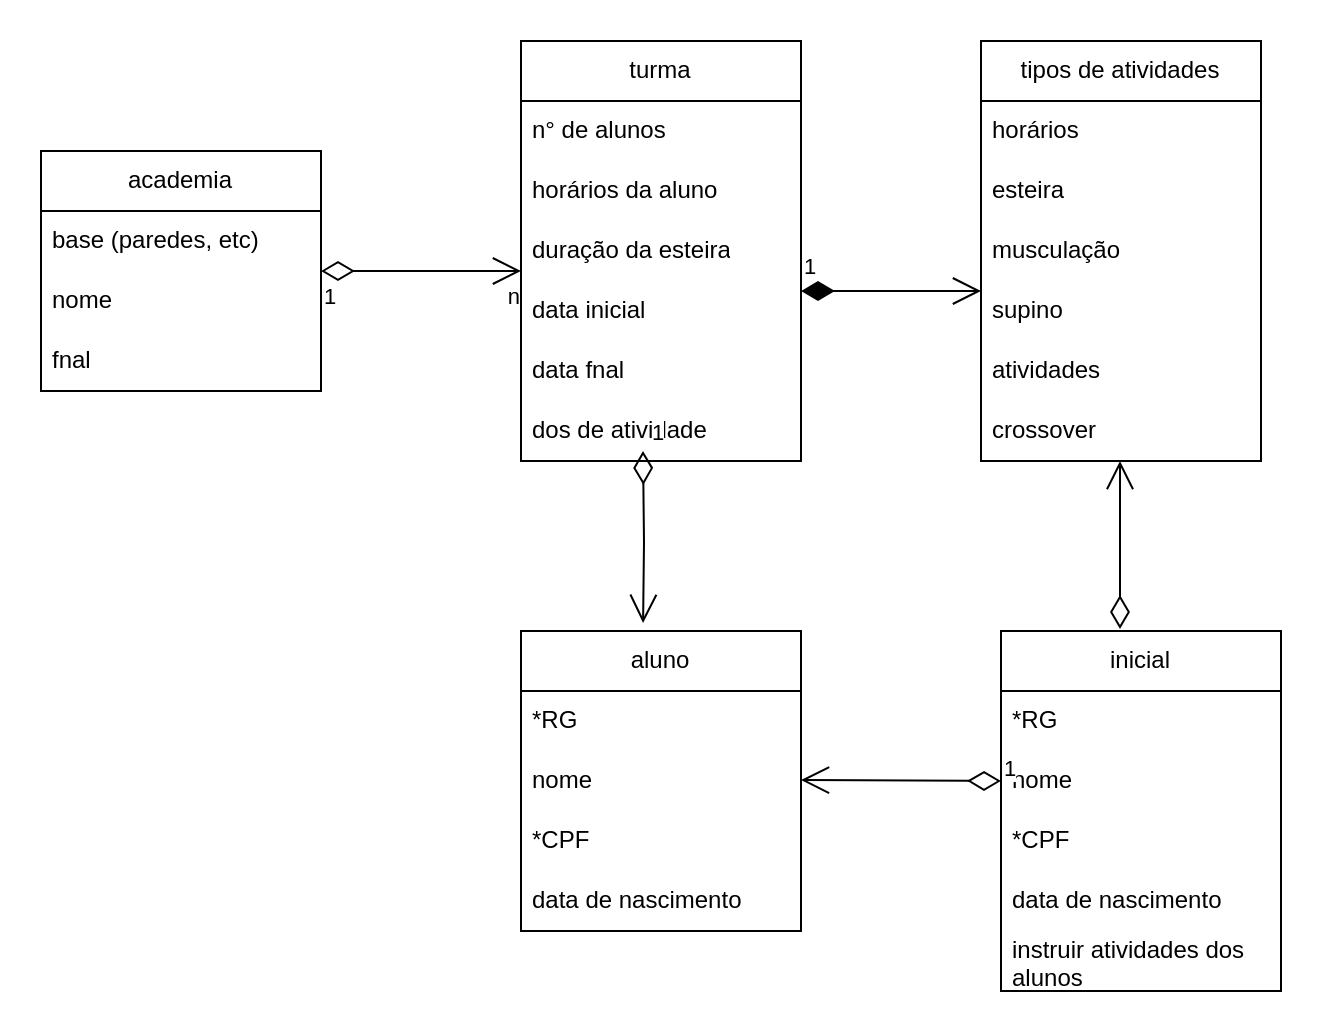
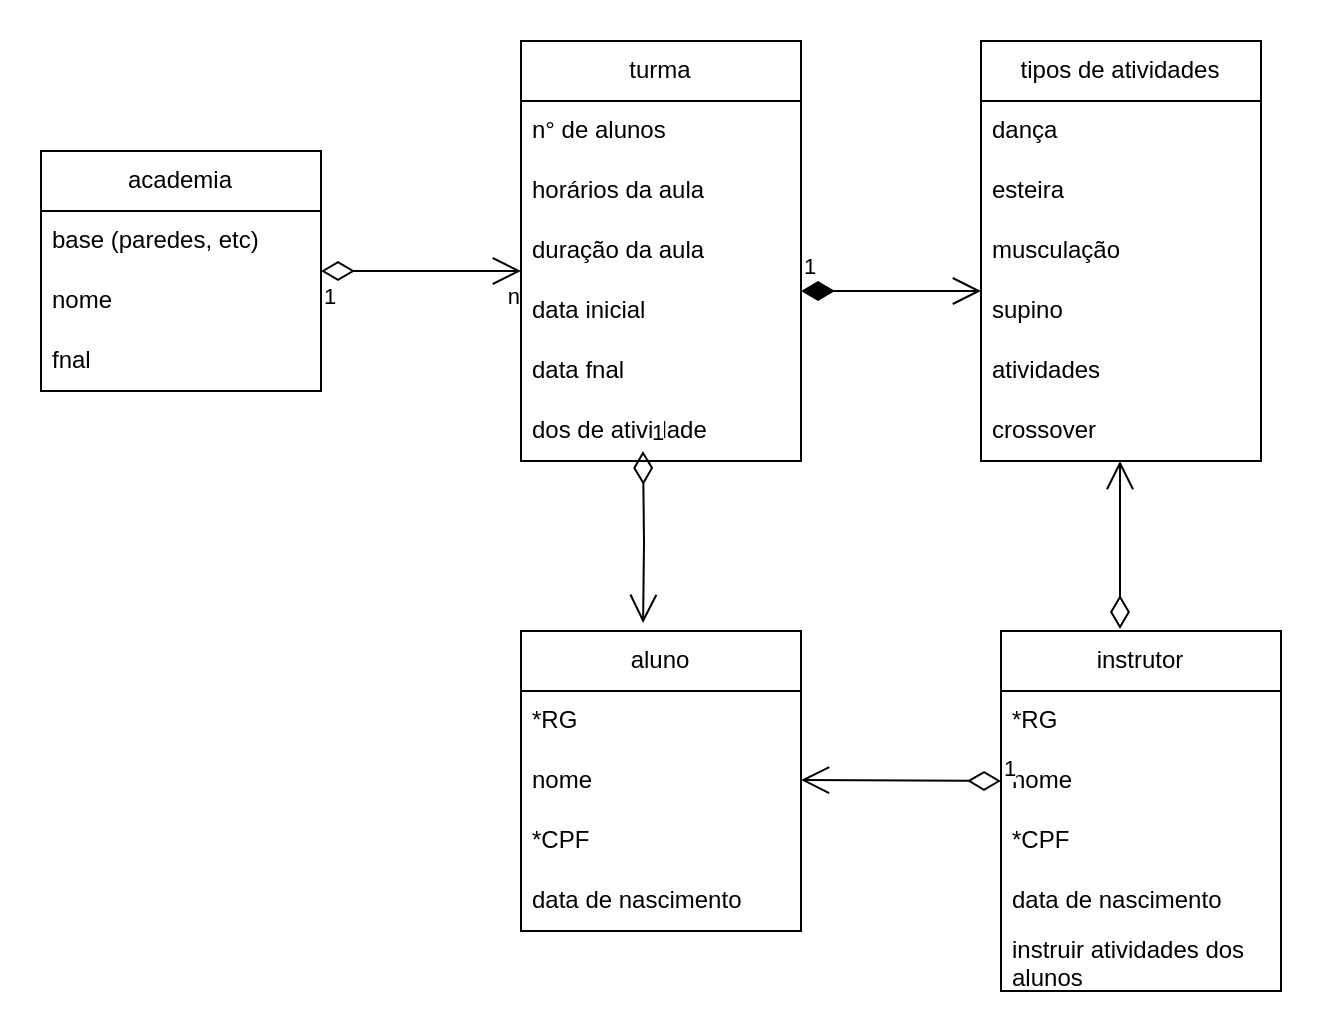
(1044, 131) -> (1027, 131)
(635, 191) -> (628, 191)
(645, 251) -> (624, 251)
(1141, 661) -> (1141, 661)
